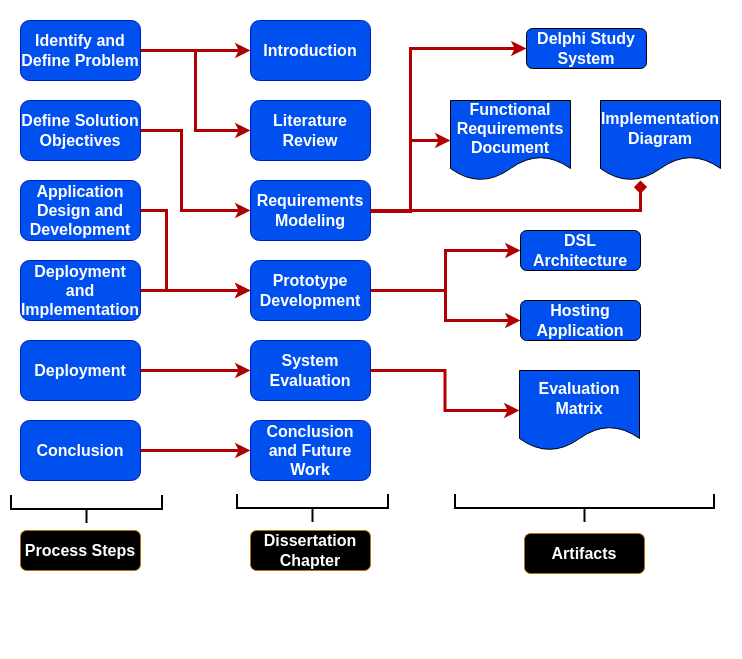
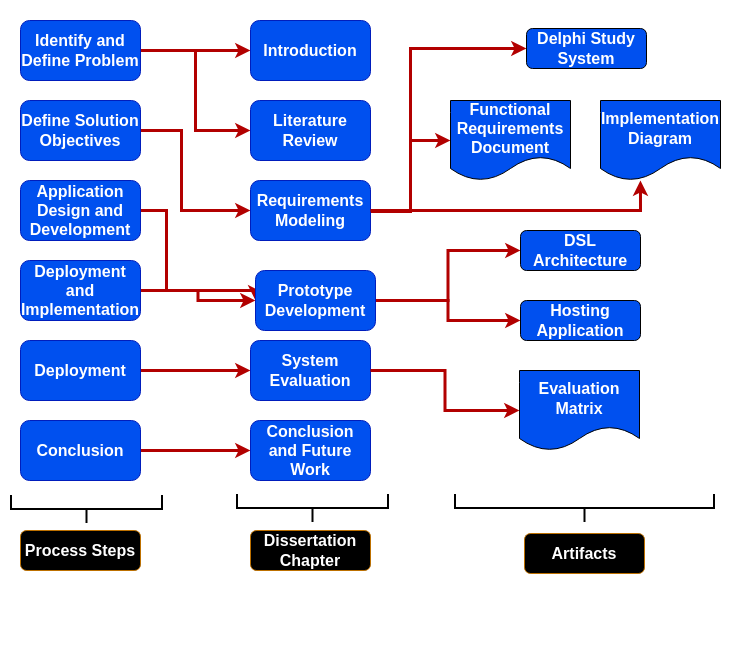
(640, 193) -> (640, 193)
(311, 291) -> (316, 301)
